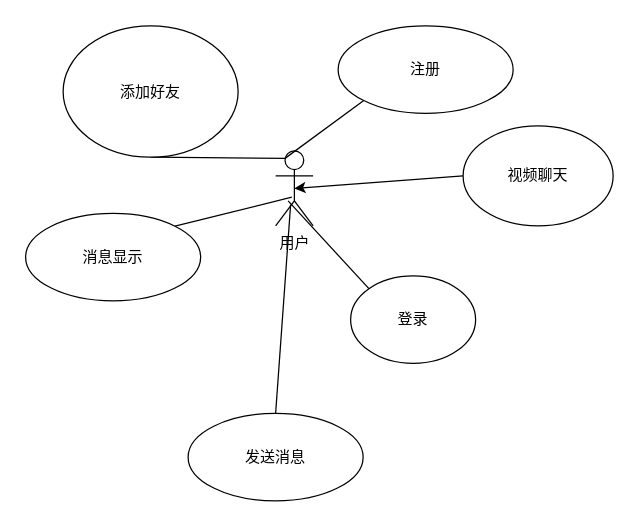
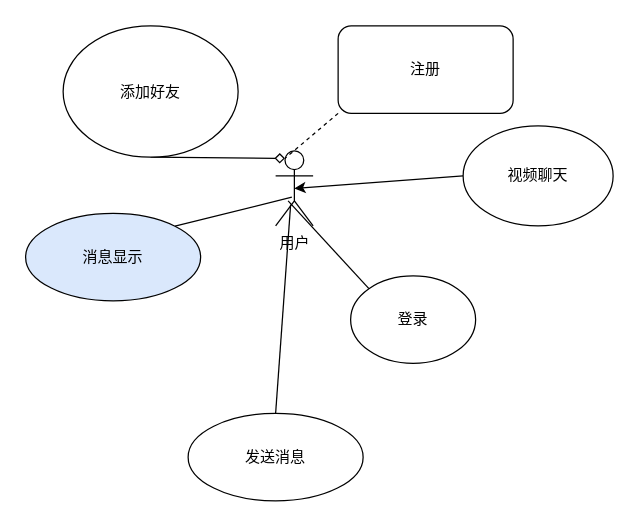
(426, 69) -> (426, 69)
(325, 129) -> (312, 135)
(279, 158) -> (274, 158)
(113, 257) -> (113, 257)
